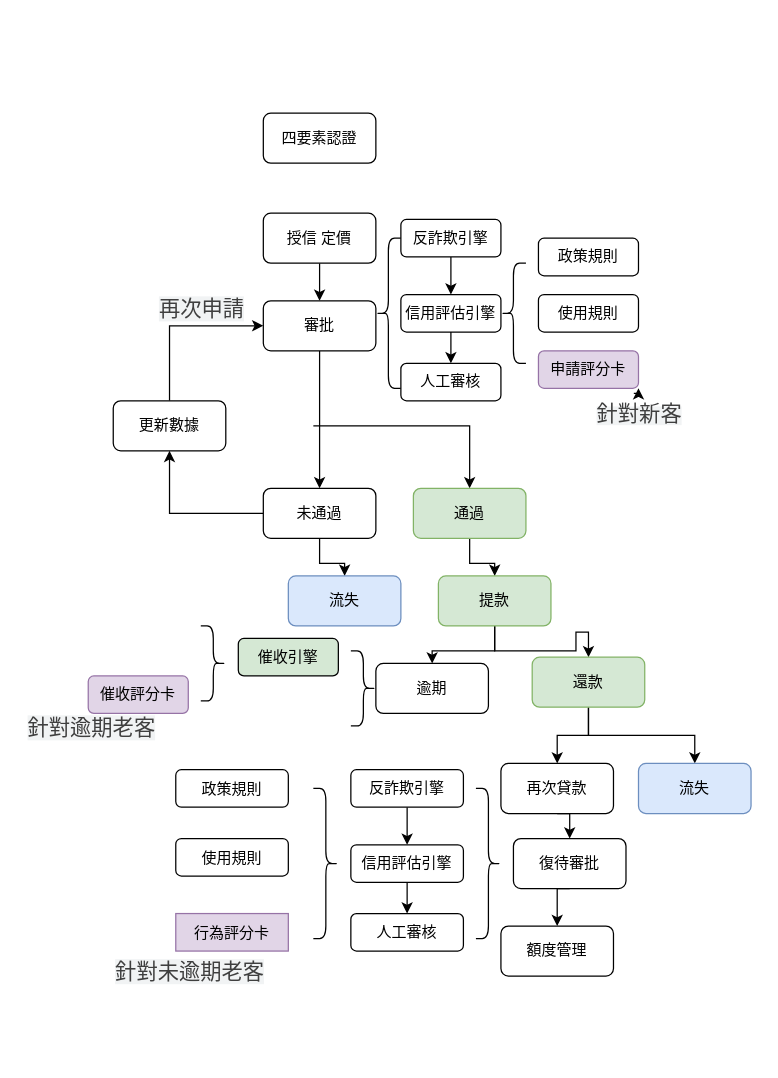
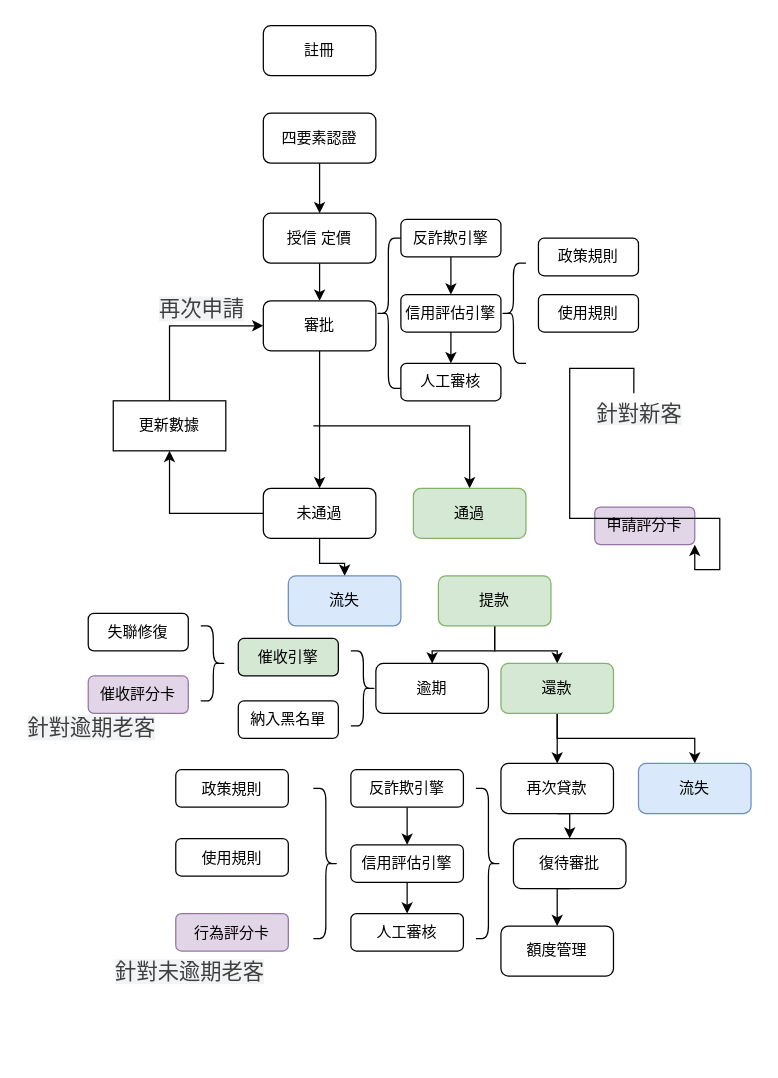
none -> (319, 51)
none -> (319, 184)
(588, 369) -> (644, 526)
(169, 426) -> (169, 426)
(471, 563) -> none
none -> (138, 632)
(588, 682) -> (557, 688)
none -> (288, 719)
(232, 932) -> (232, 932)
